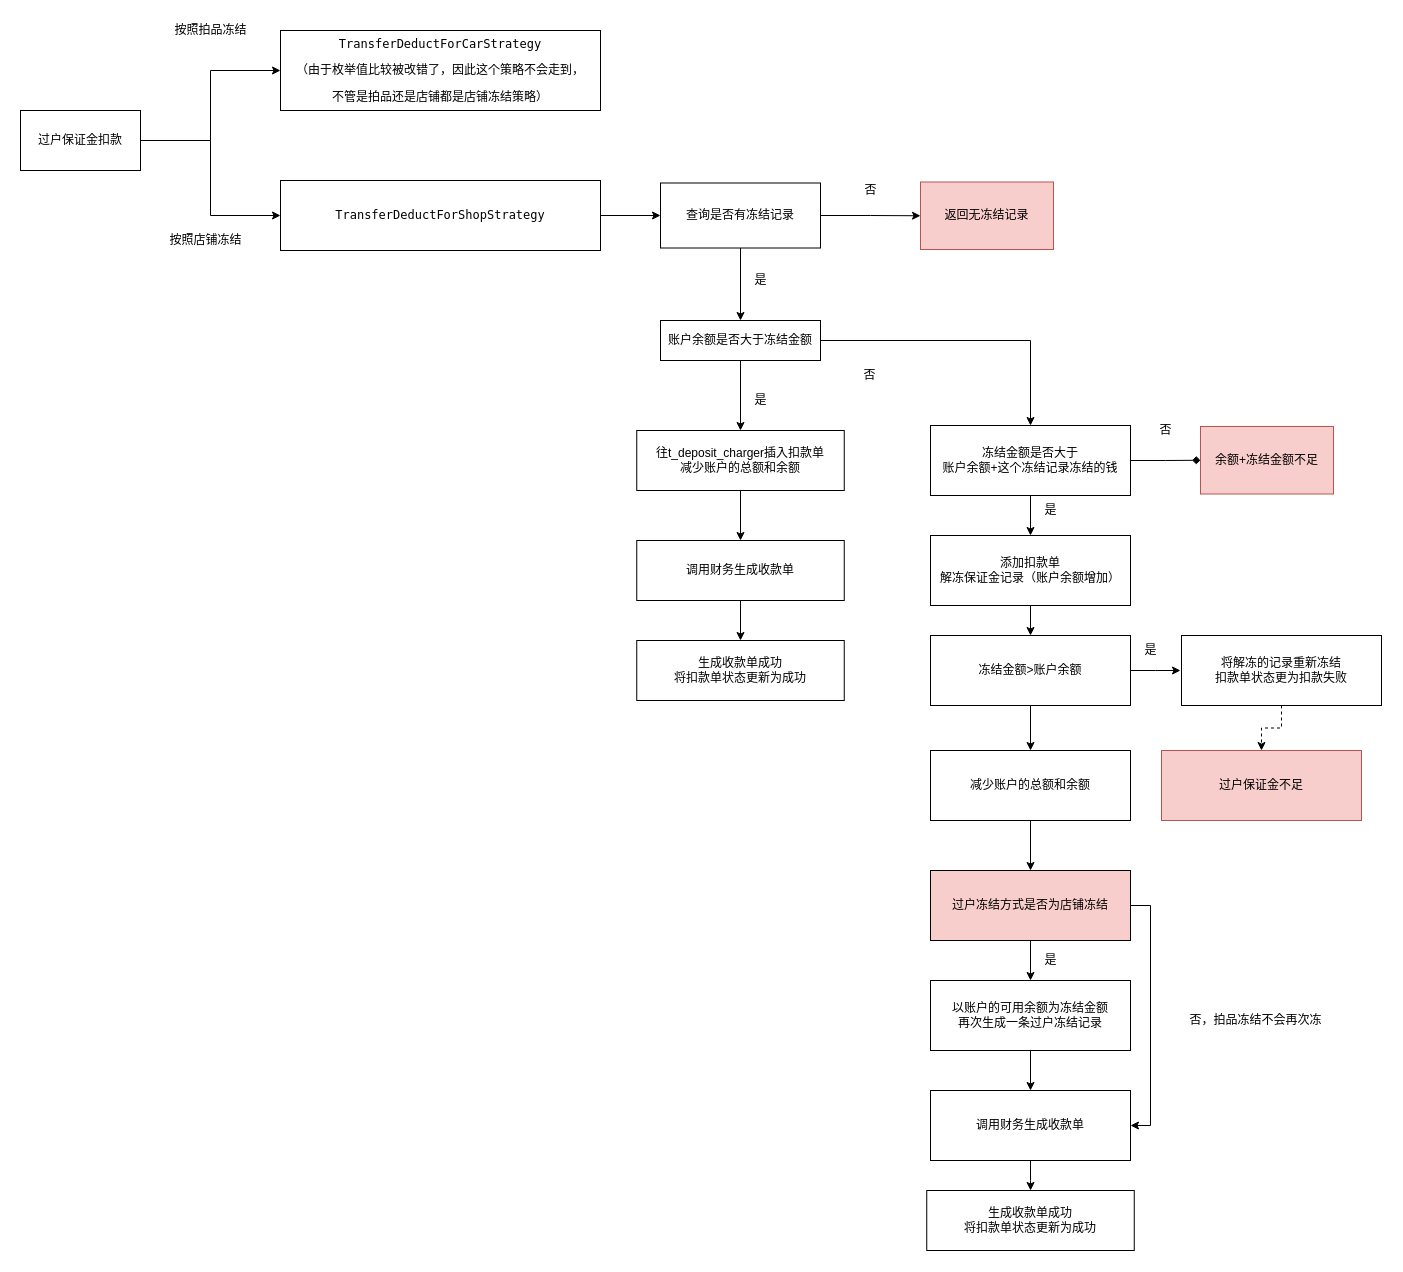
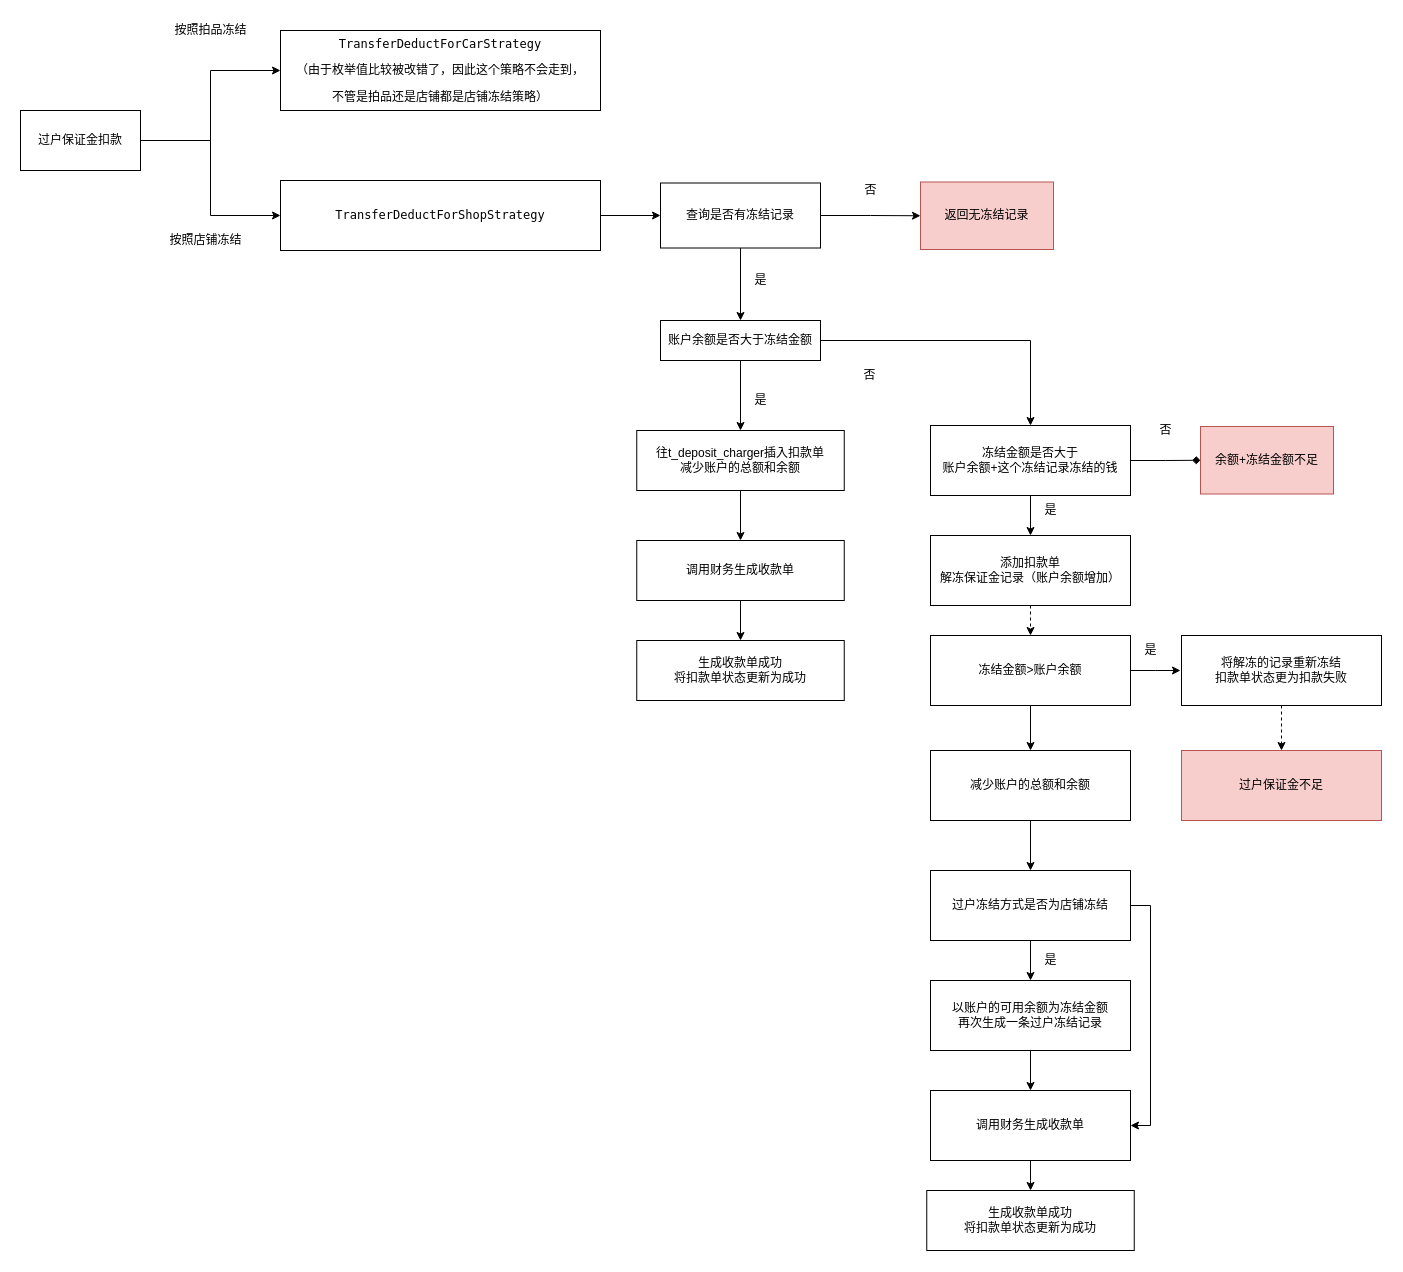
(1031, 617) -> (1031, 617)
(1262, 786) -> (1282, 786)
(1031, 906) -> (1031, 906)
(1256, 1021) -> none
